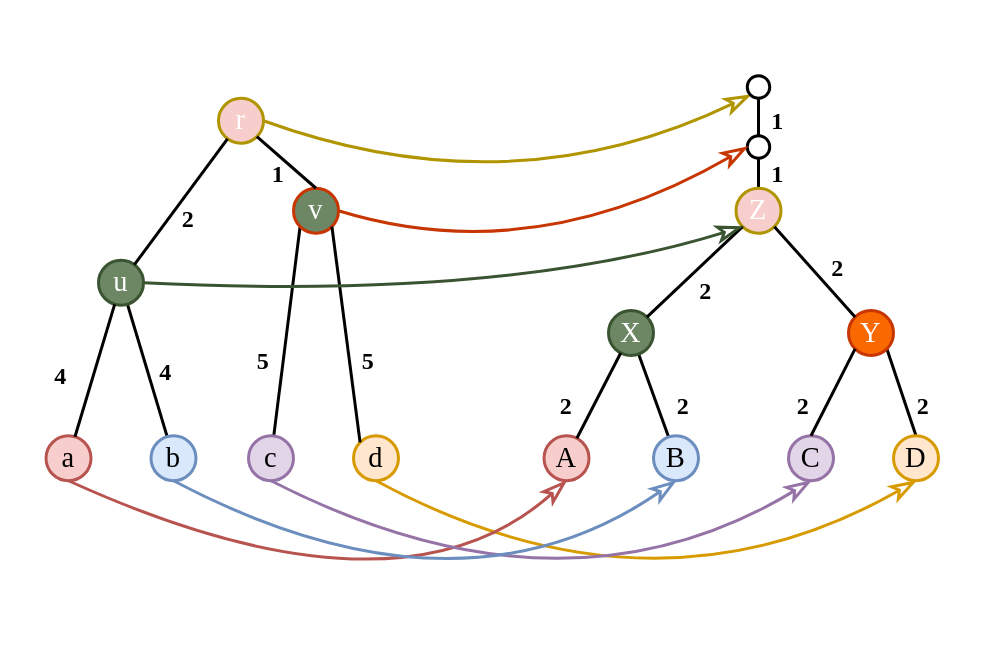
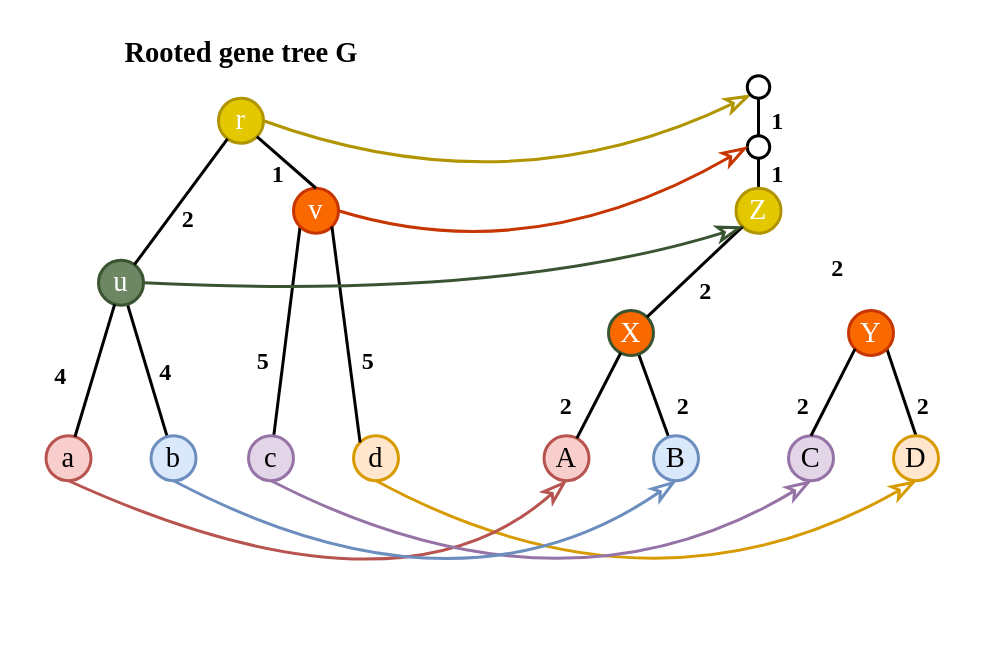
none -> (241, 53)
(241, 121) -> (241, 121)
(316, 211) -> (316, 211)
(758, 211) -> (758, 211)
(815, 272) -> none
(631, 333) -> (631, 333)
